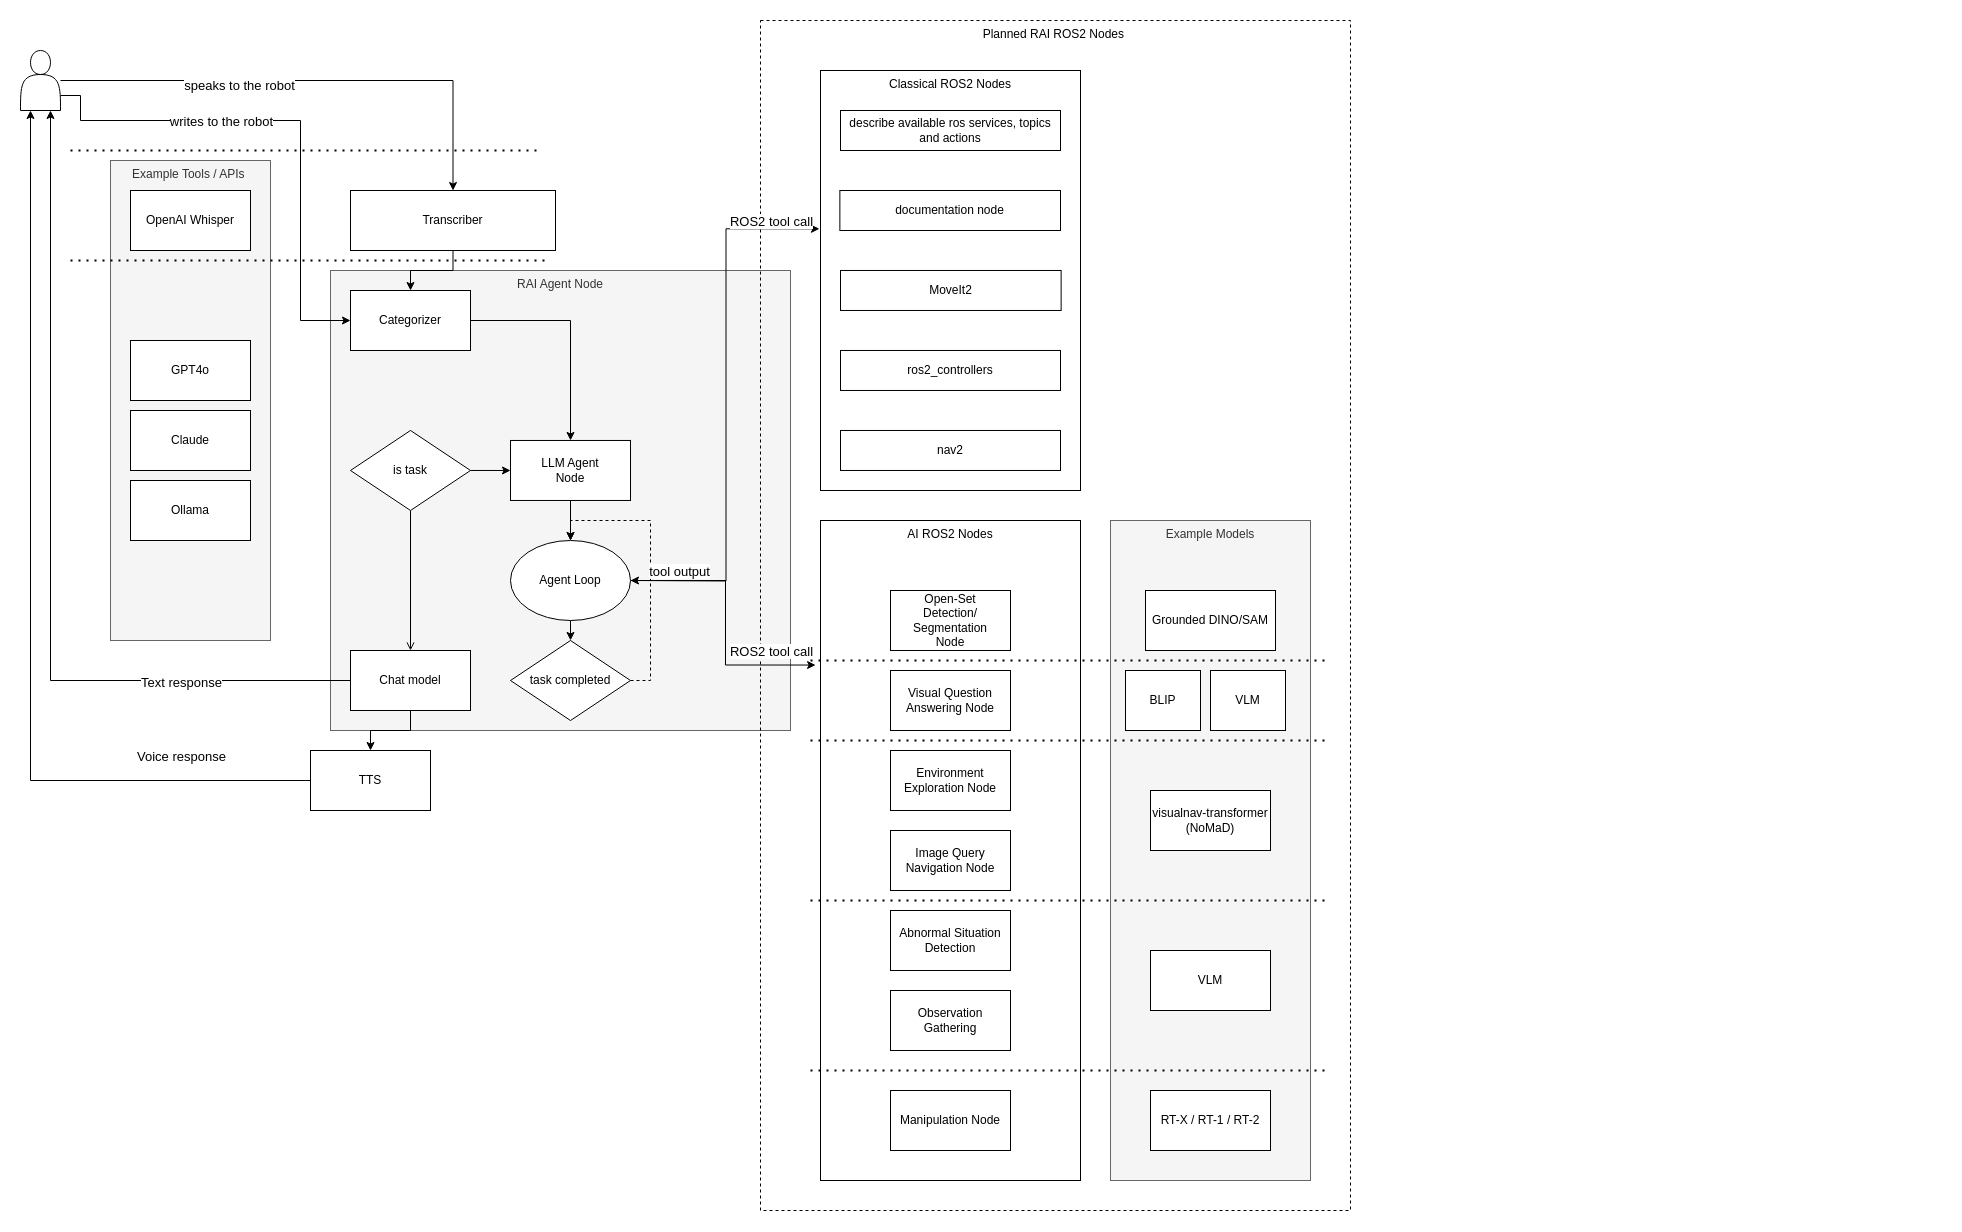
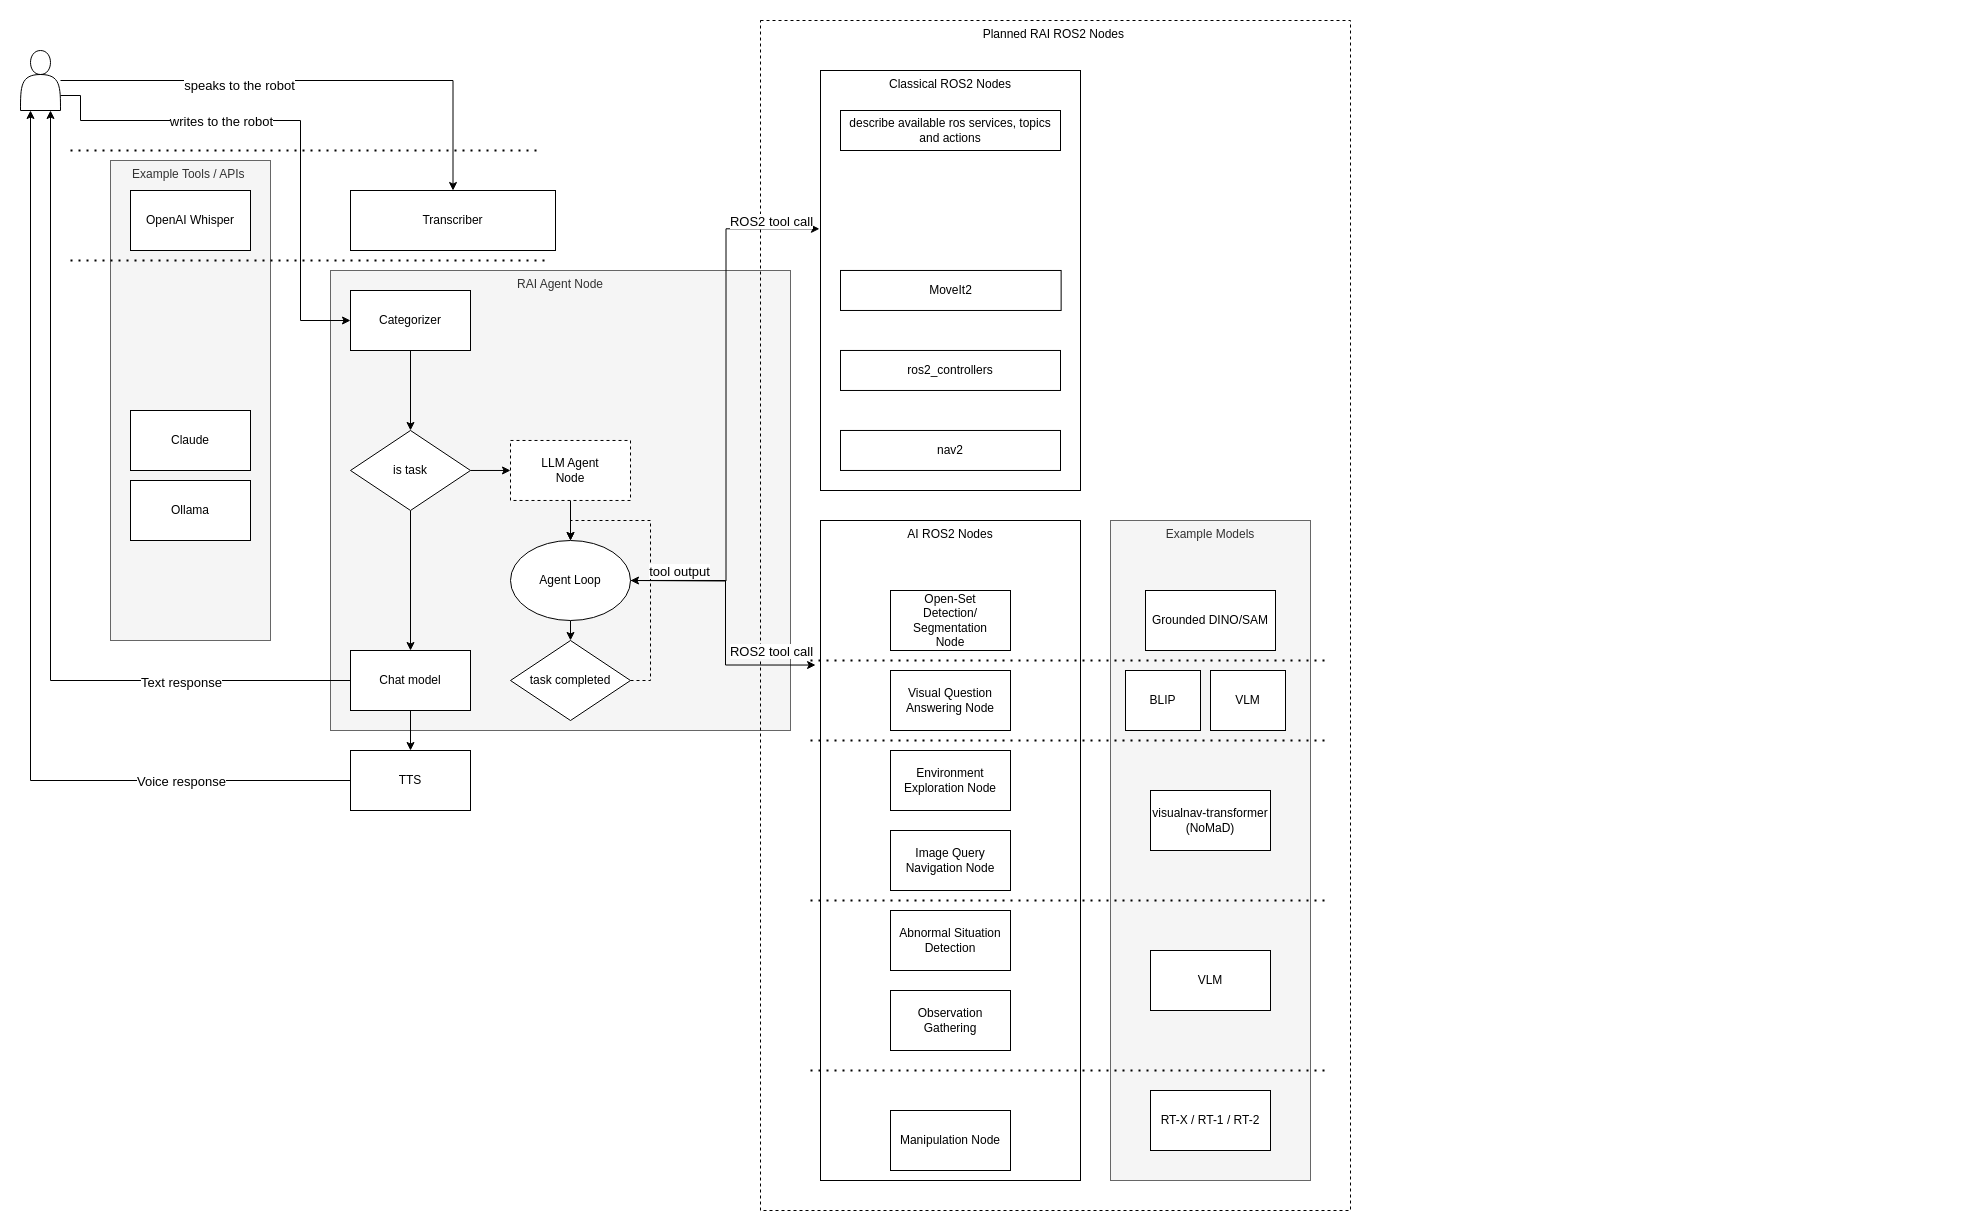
(950, 211) -> none
(453, 262) -> none
(571, 327) -> (411, 387)
(191, 371) -> none
(571, 470) -> (571, 470)
(411, 644) -> (411, 642)
(371, 781) -> (411, 781)
(951, 1121) -> (951, 1141)
